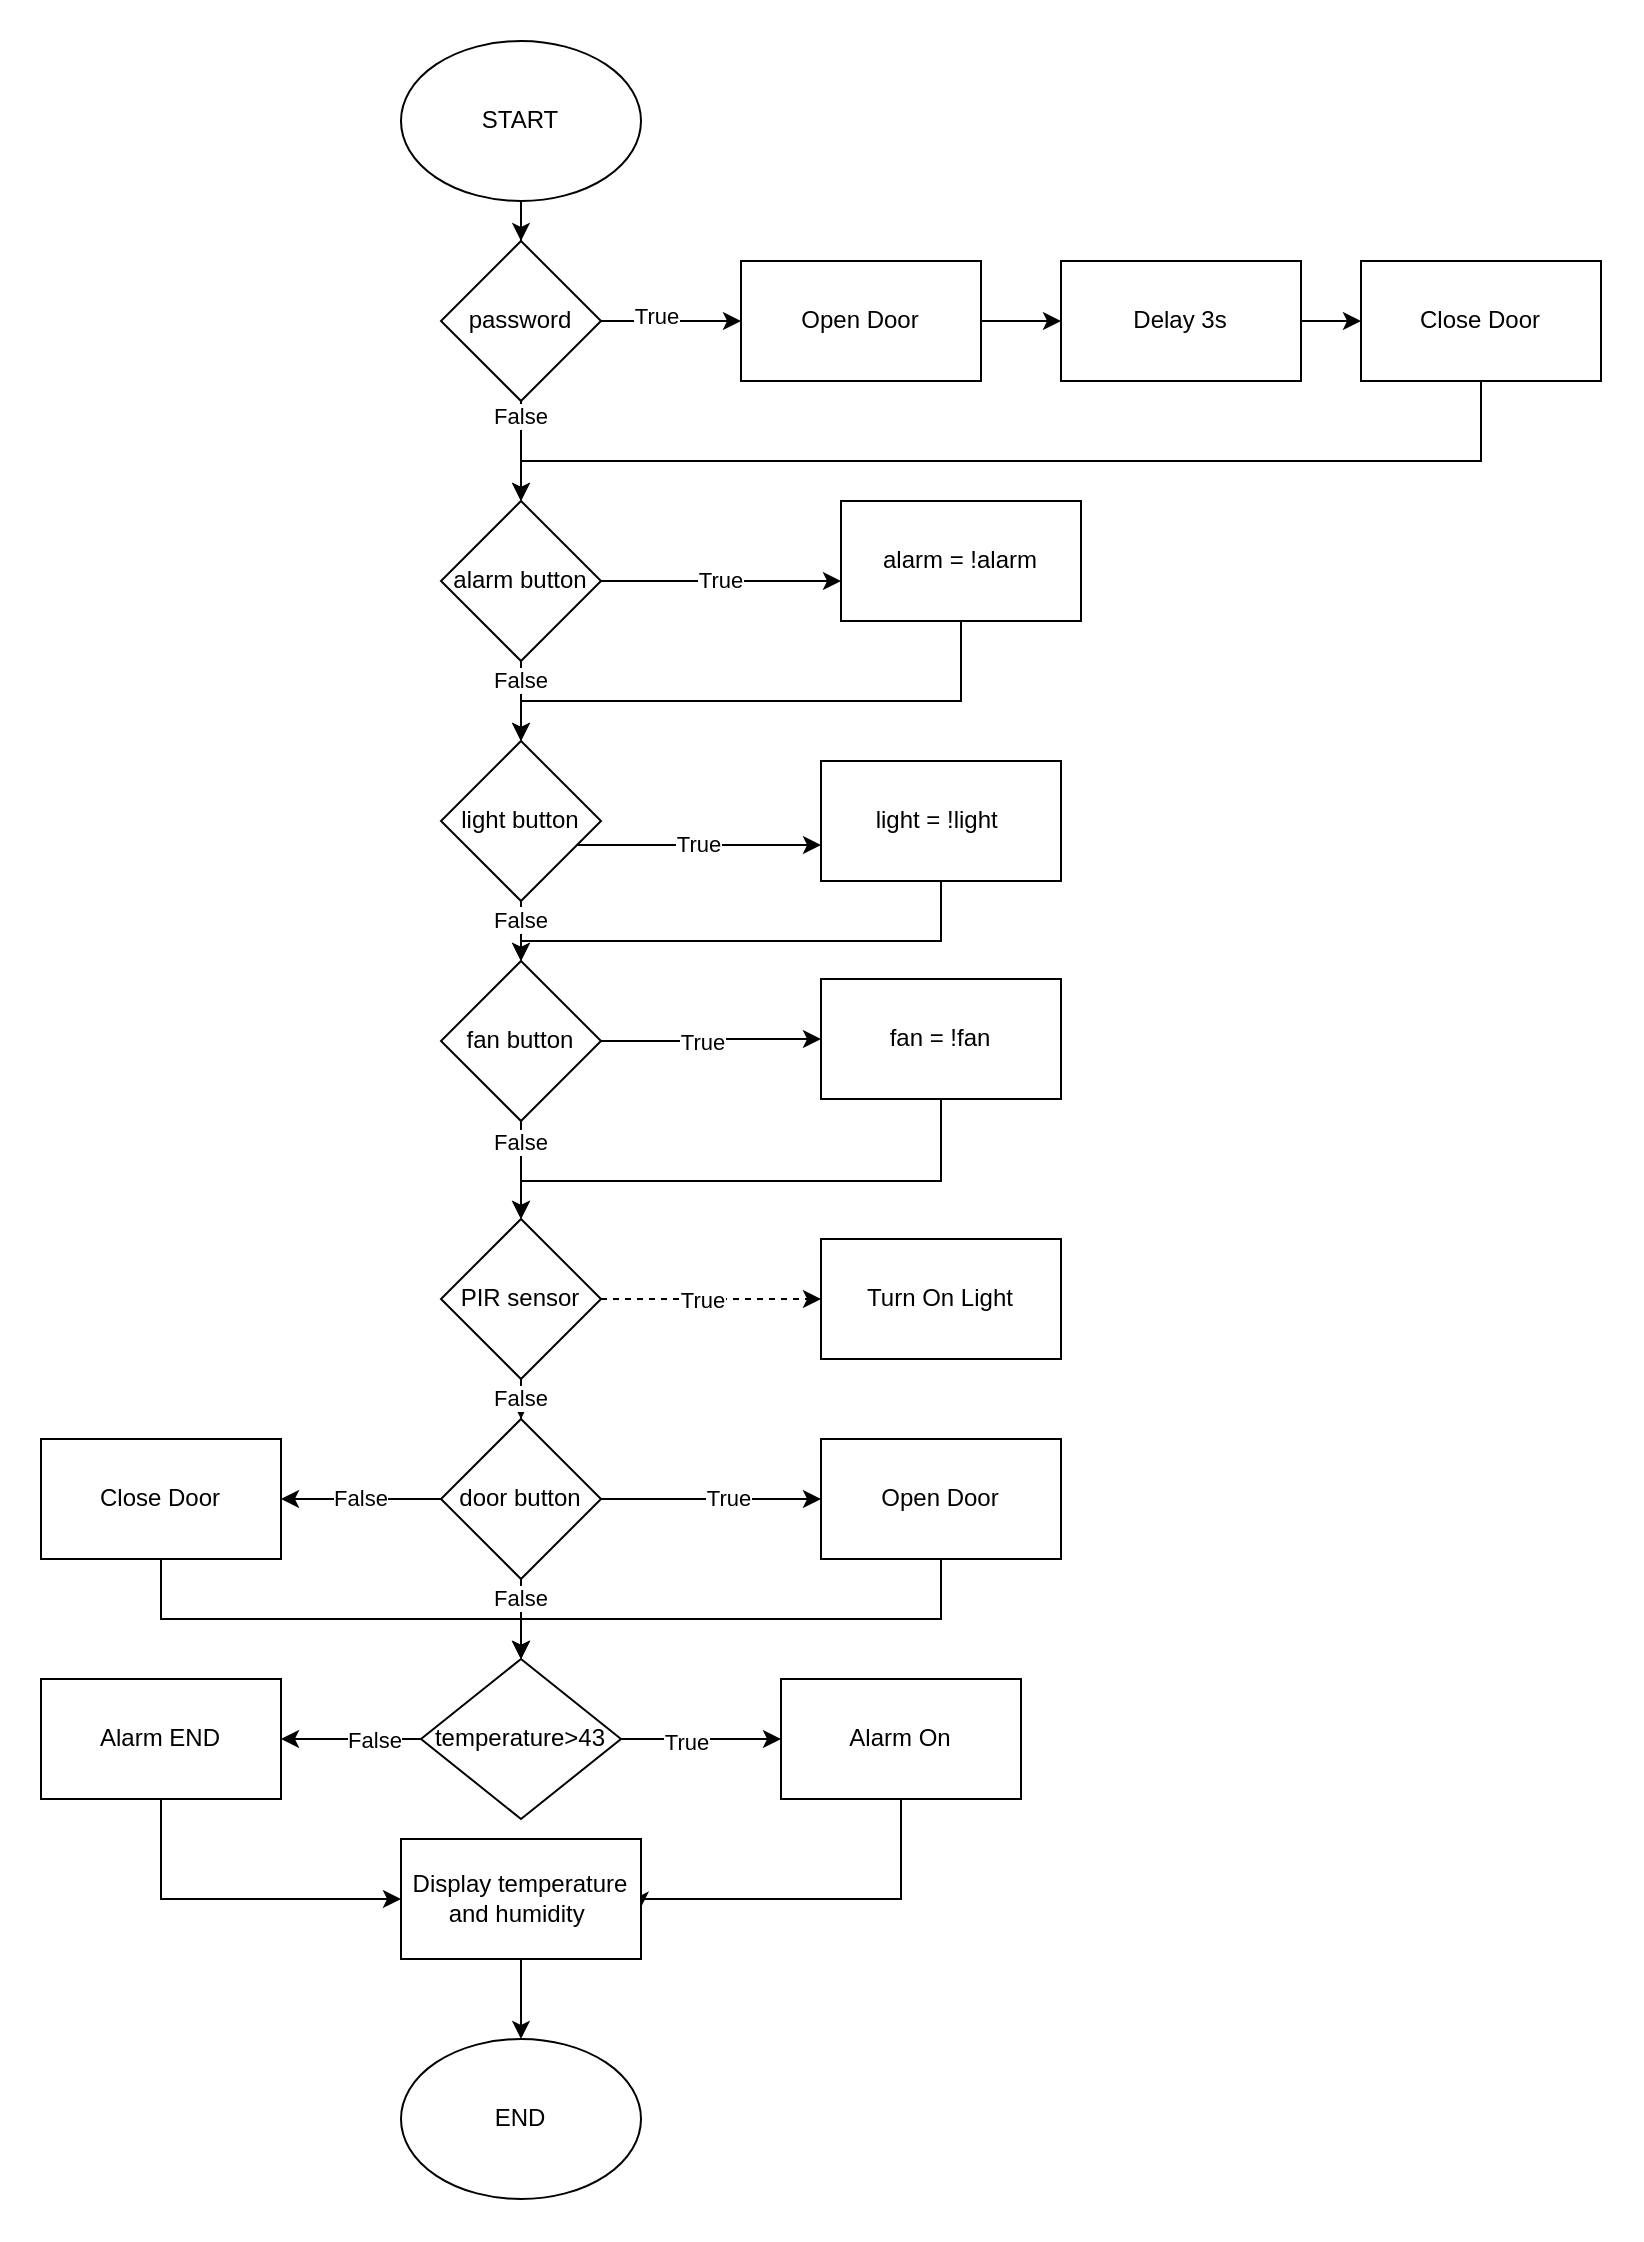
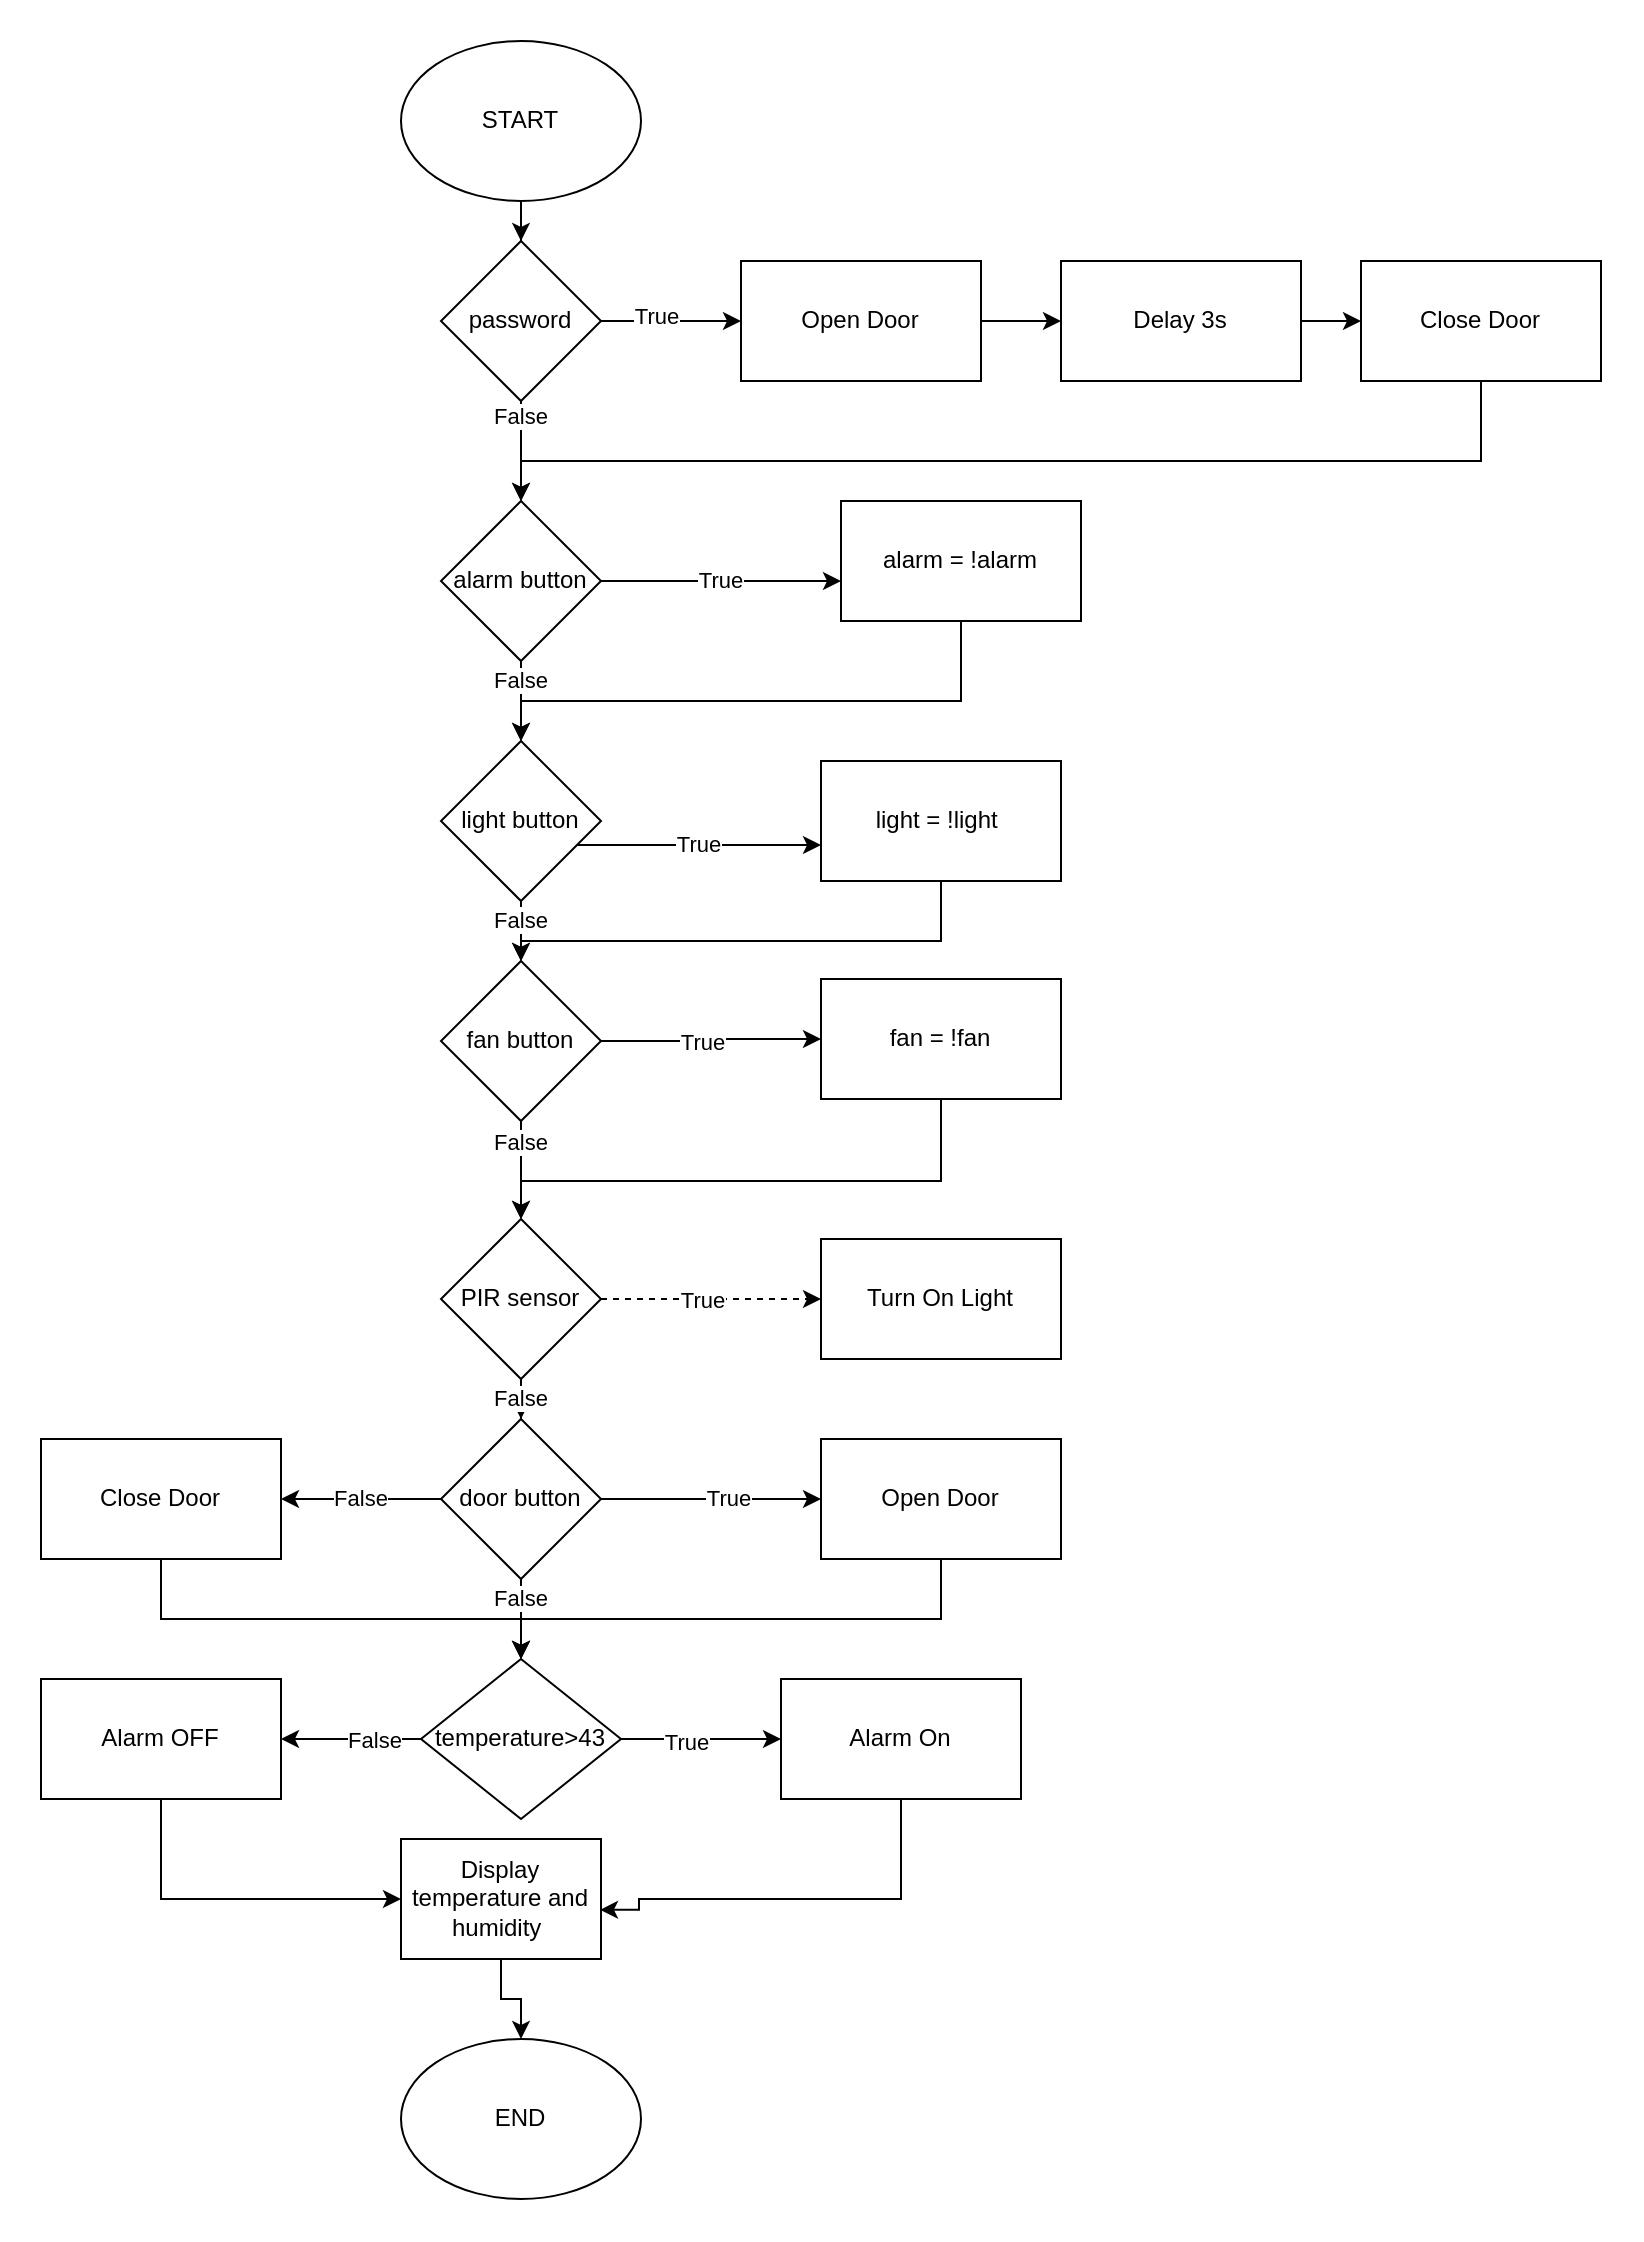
(161, 1739) -> (161, 1739)
(521, 1899) -> (501, 1899)
